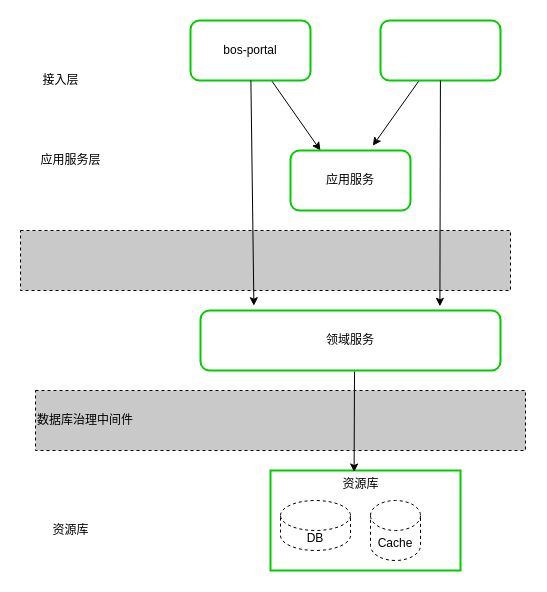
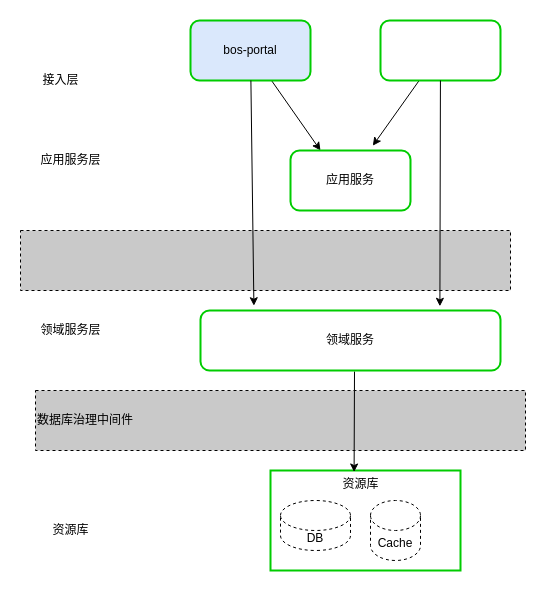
(251, 51) -> (251, 51)
none -> (71, 331)
